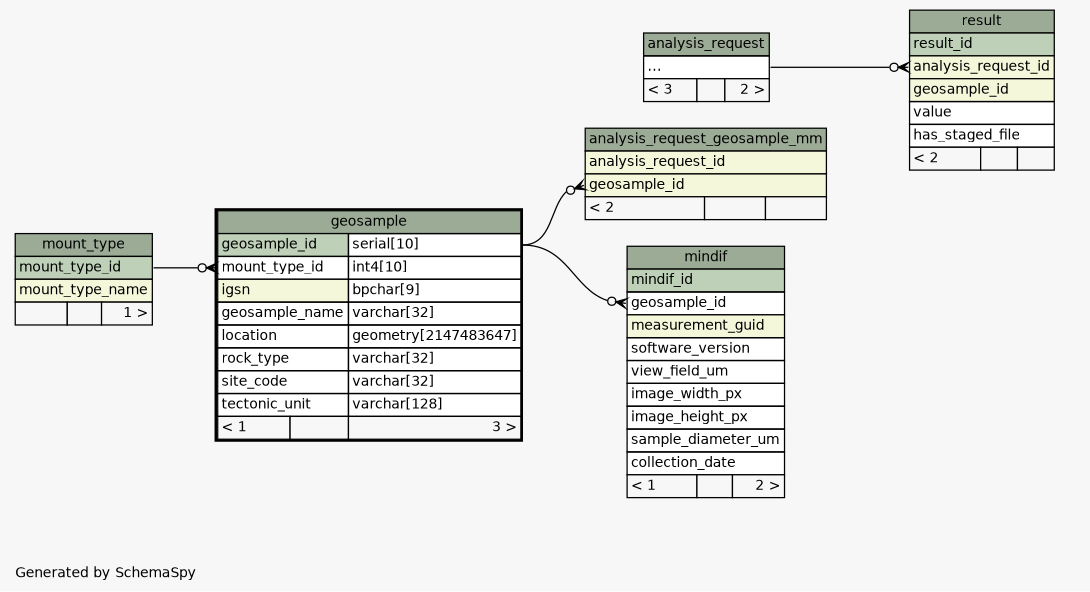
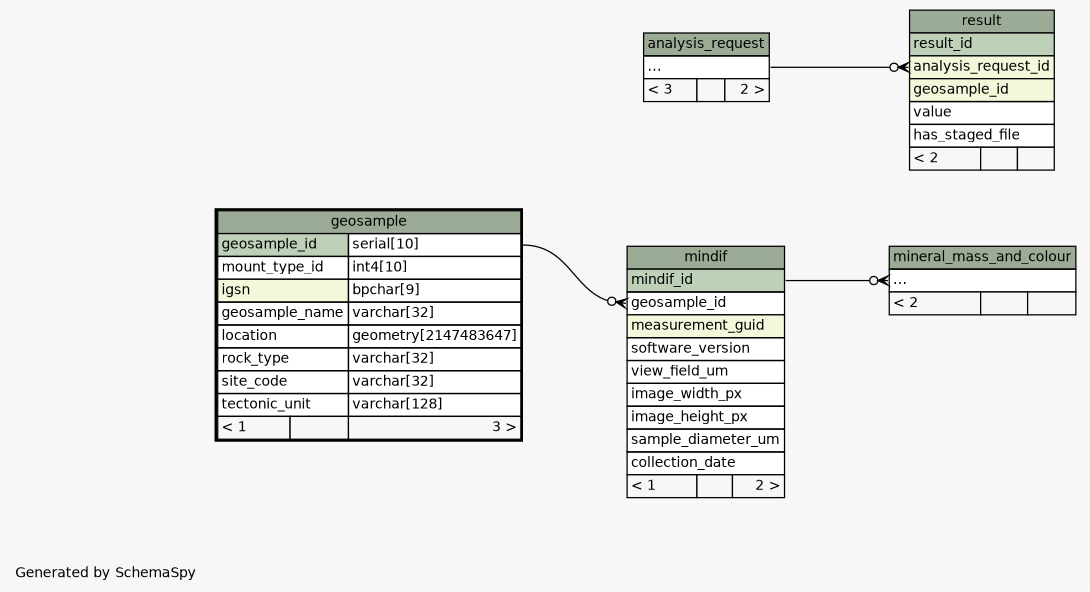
(706, 174) -> none
(84, 279) -> none
none -> (982, 281)
